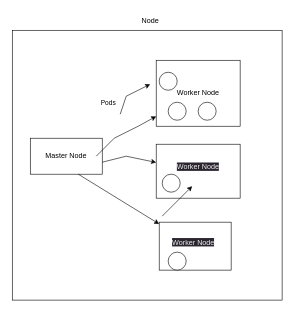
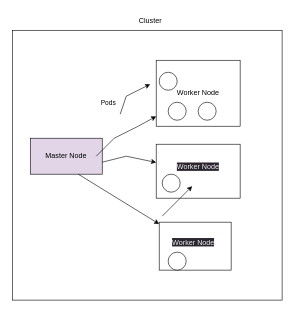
(151, 21) -> (151, 21)
(66, 156) -> (66, 156)
